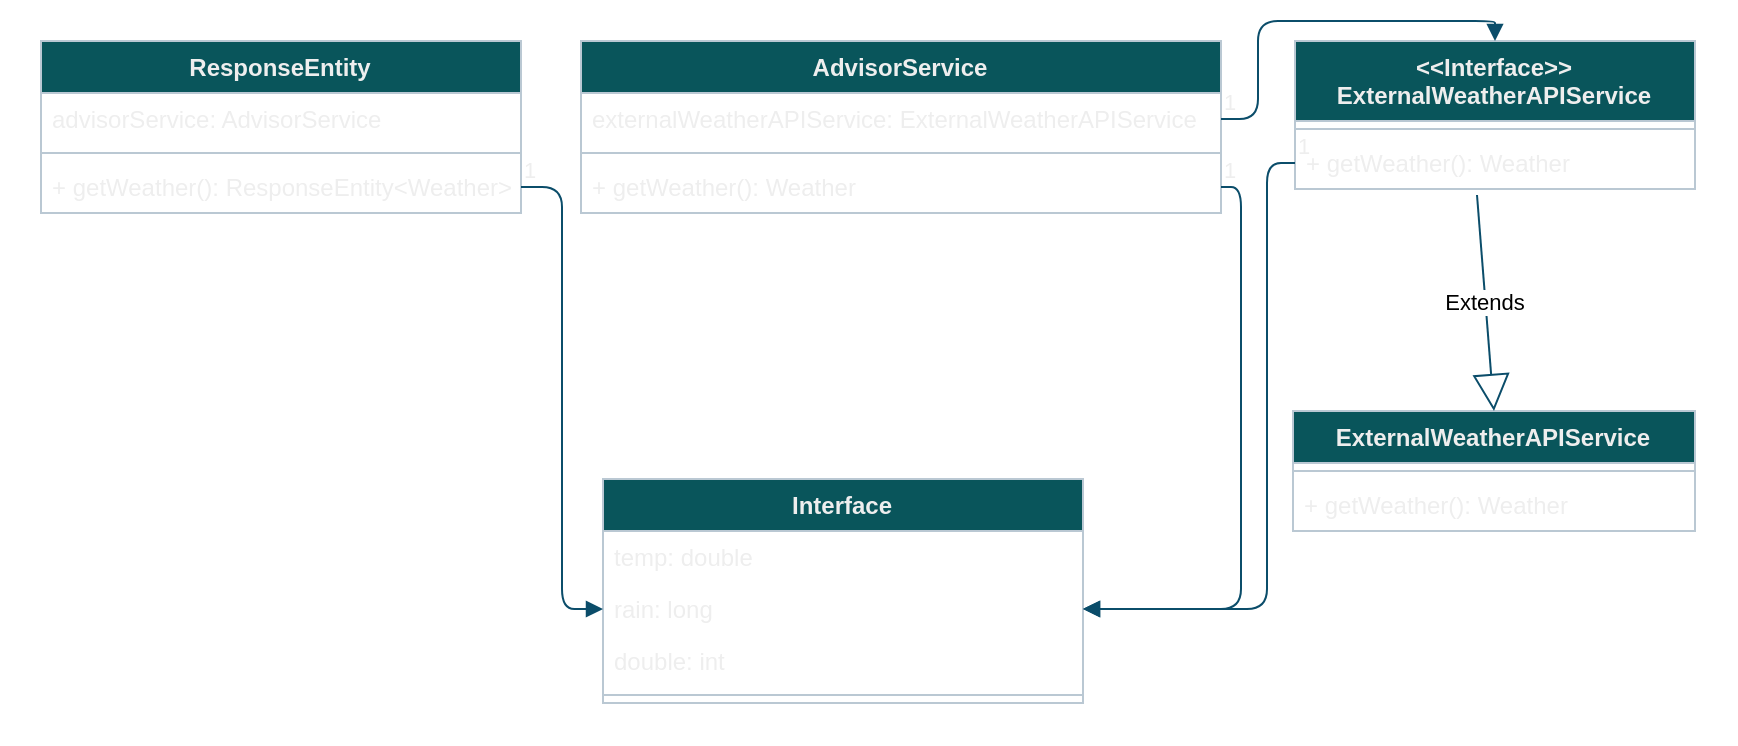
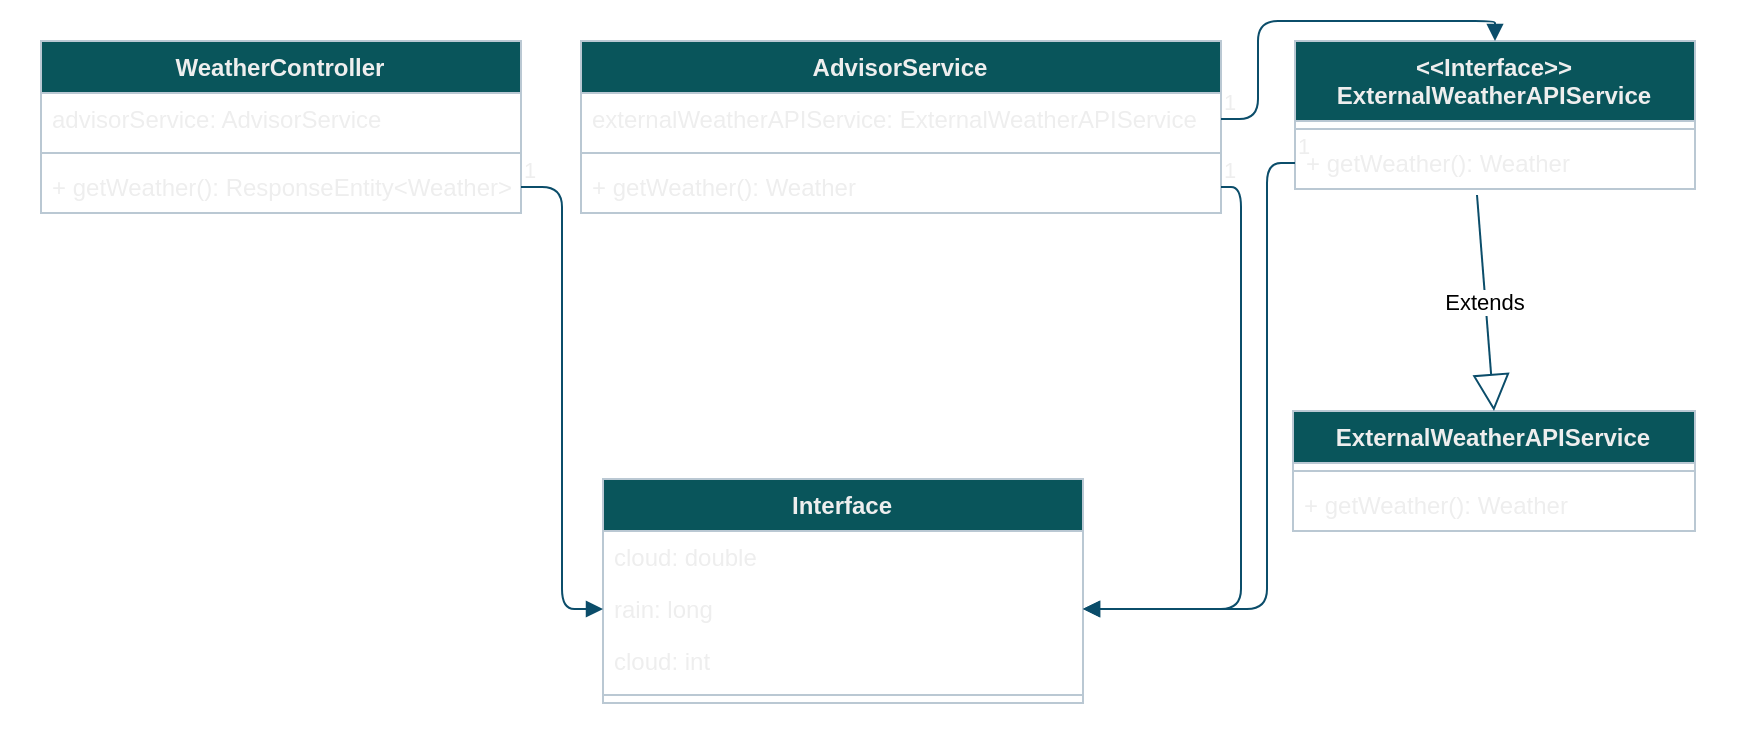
(280, 68) -> (280, 68)
(685, 558) -> (689, 558)
(675, 662) -> (669, 662)
